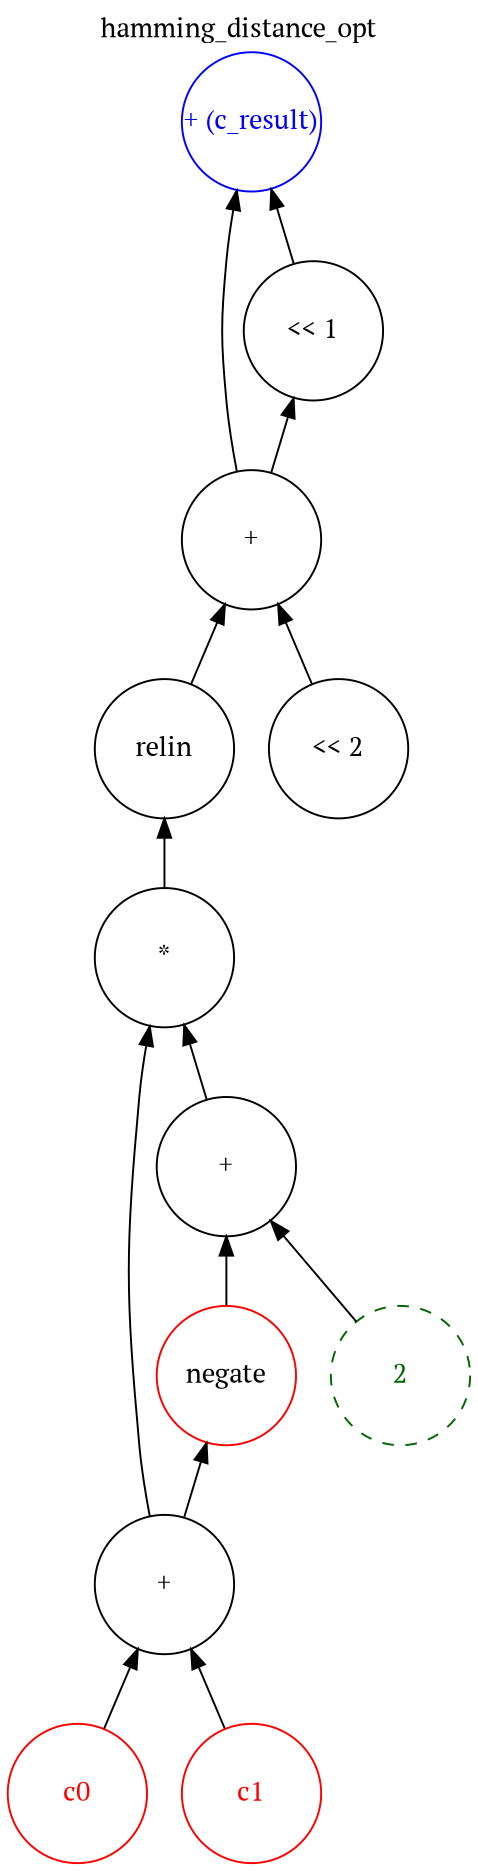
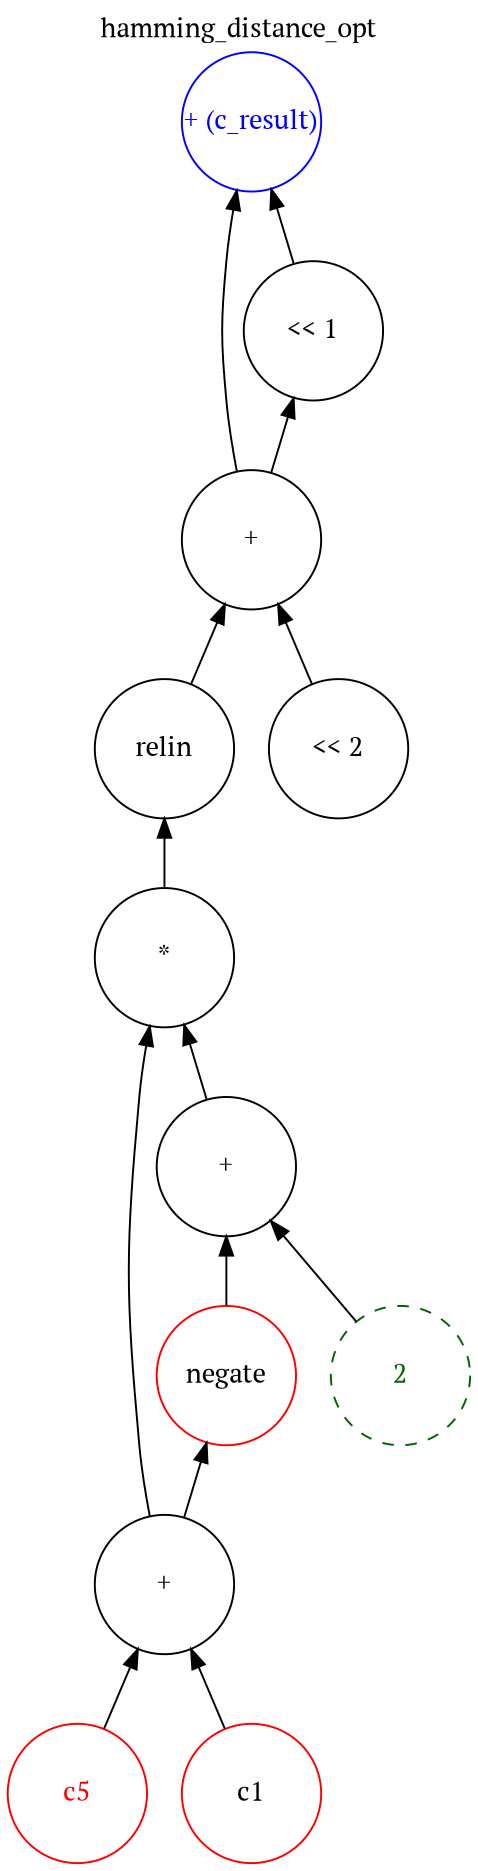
(77, 1793) -> (77, 1793)
(252, 1793) -> (252, 1793)
